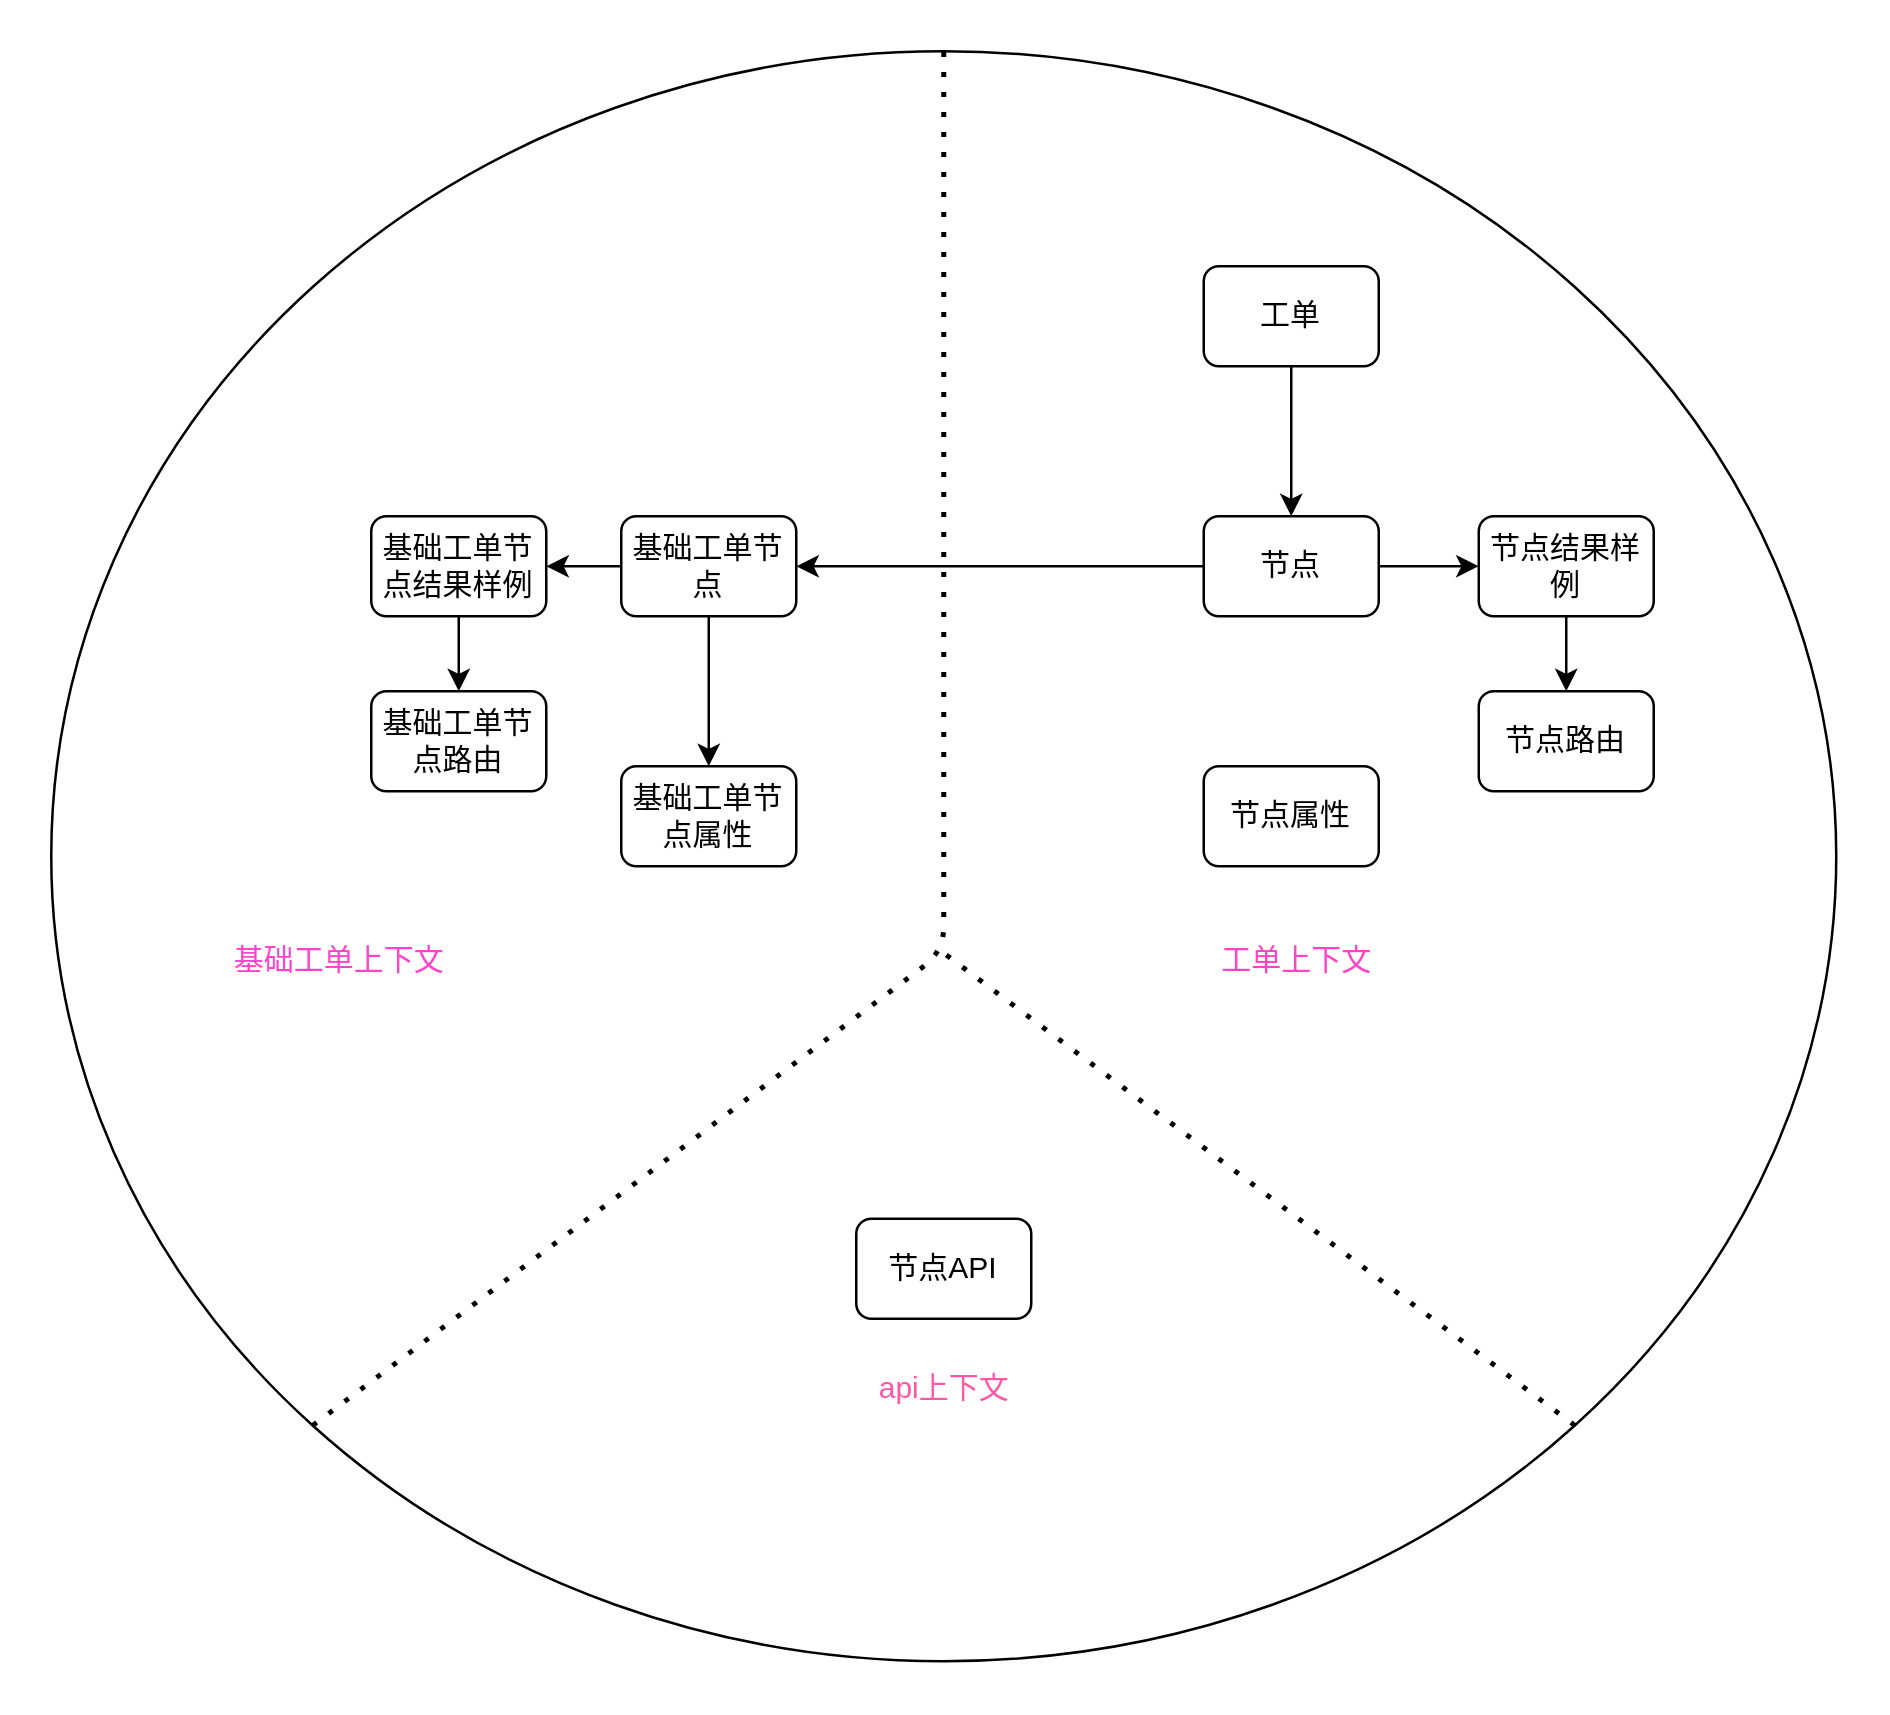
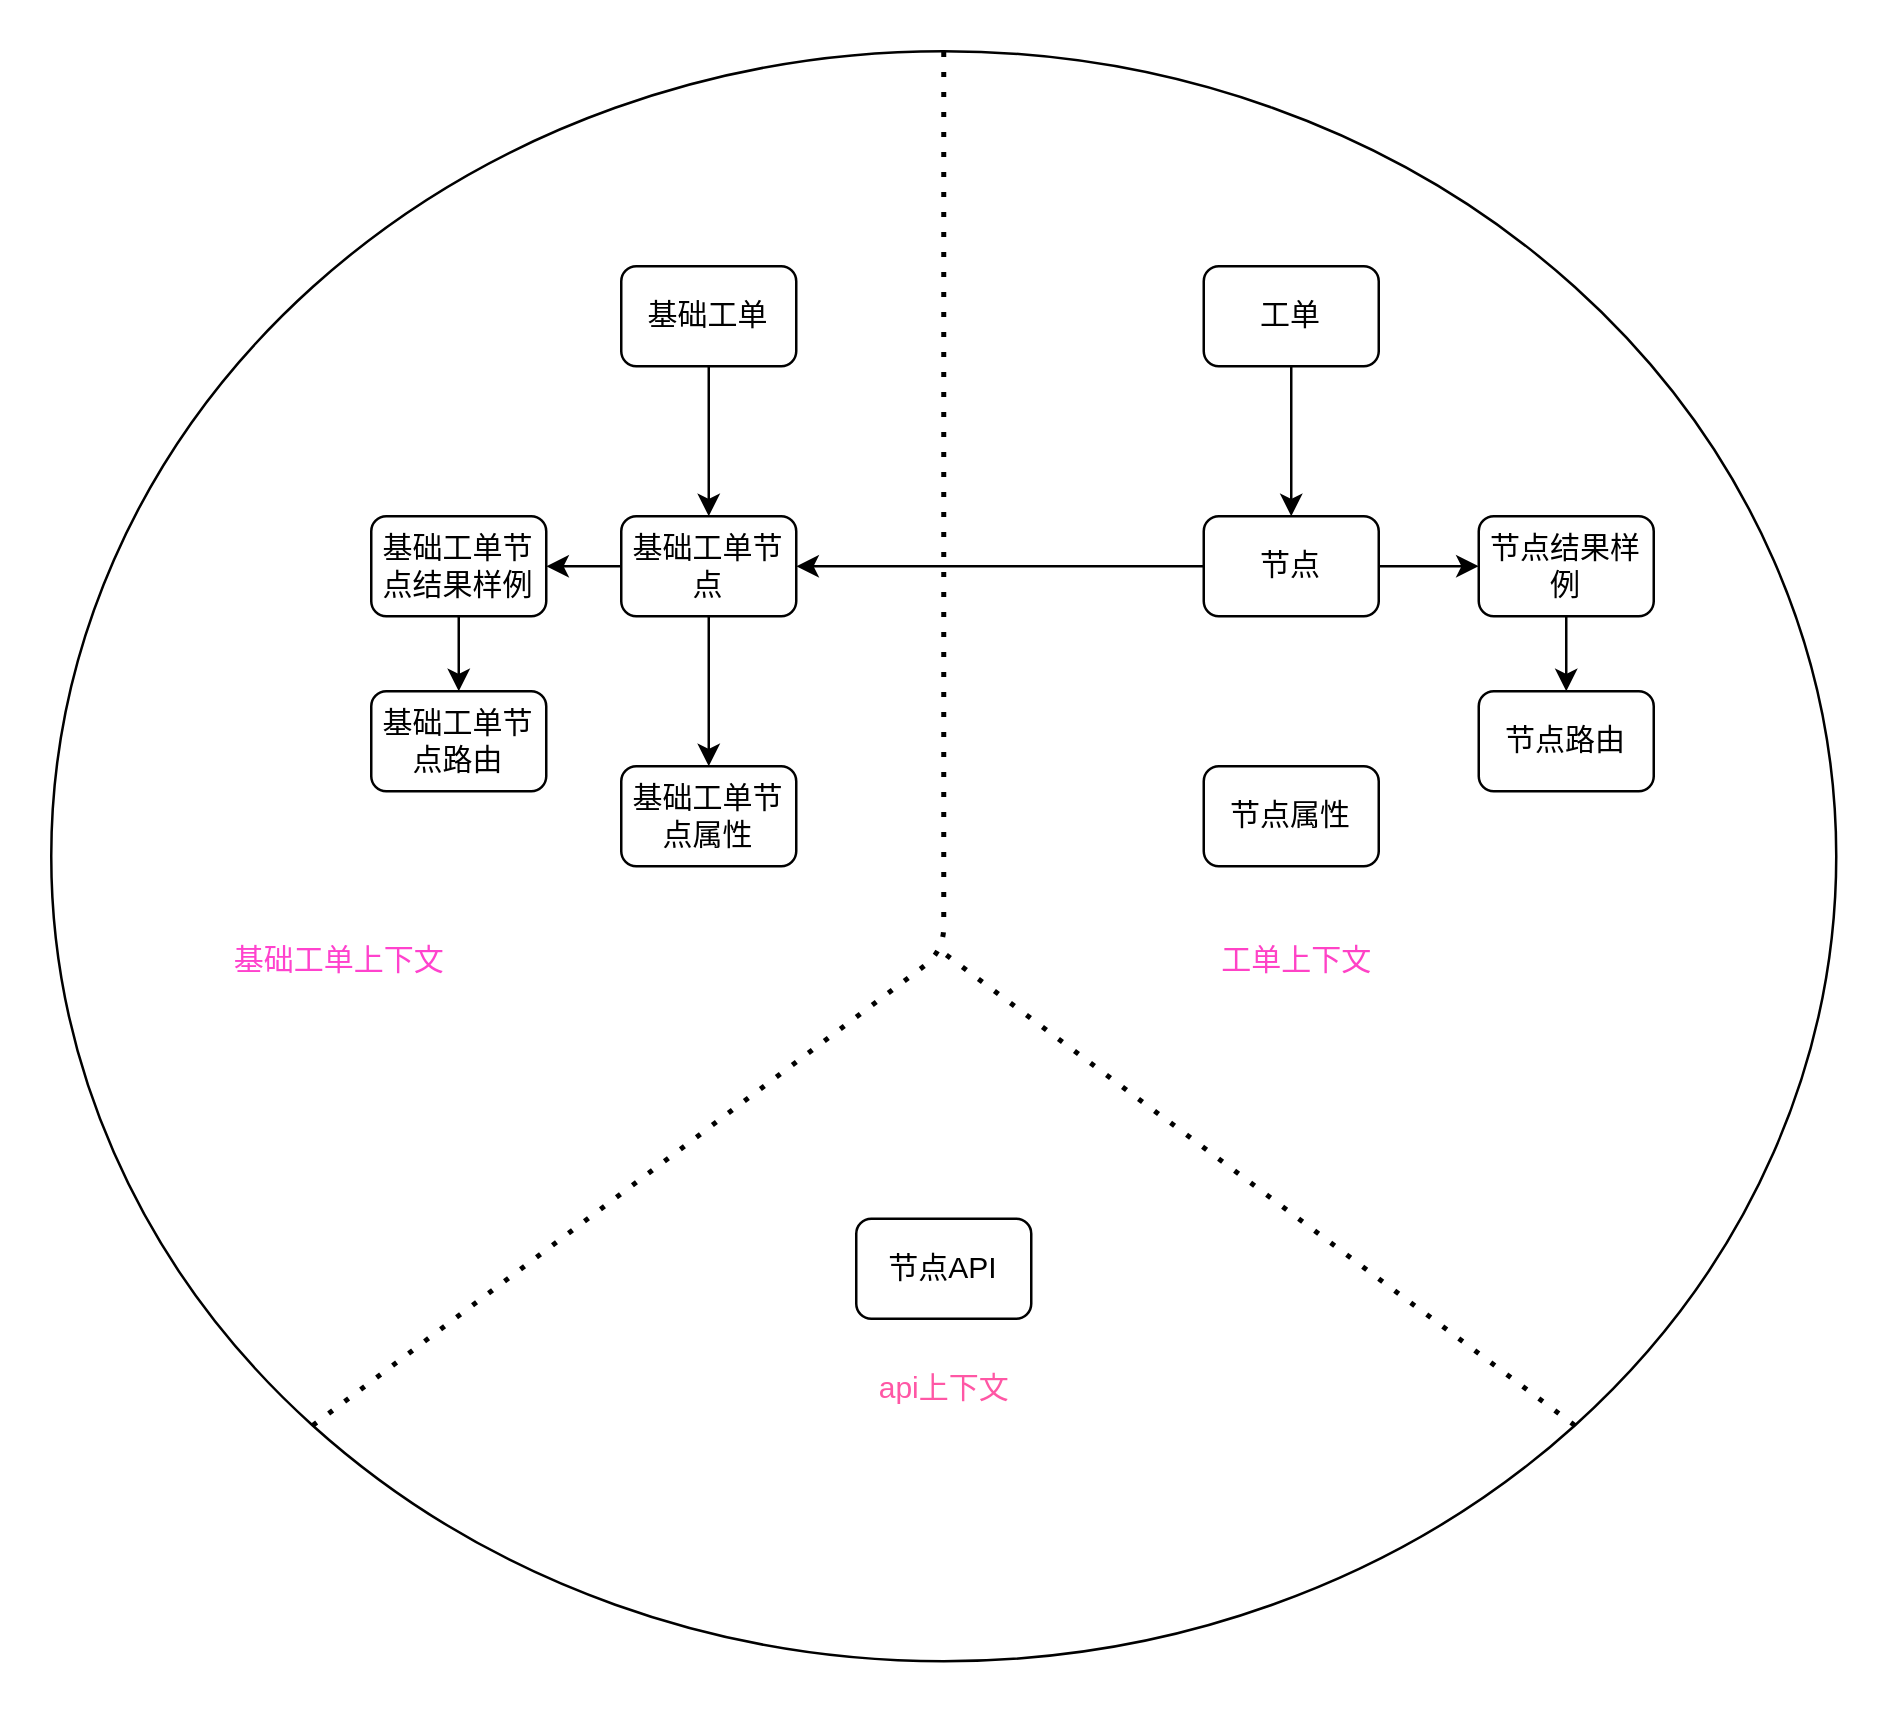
none -> (709, 316)
none -> (709, 433)
